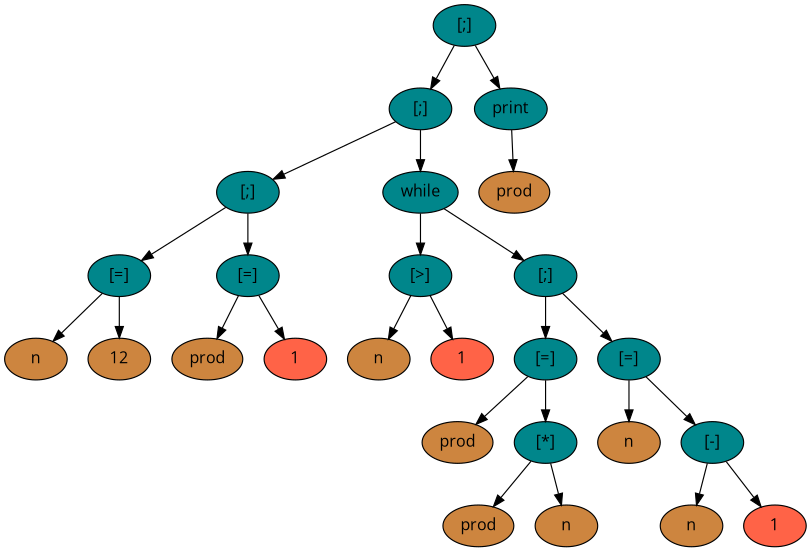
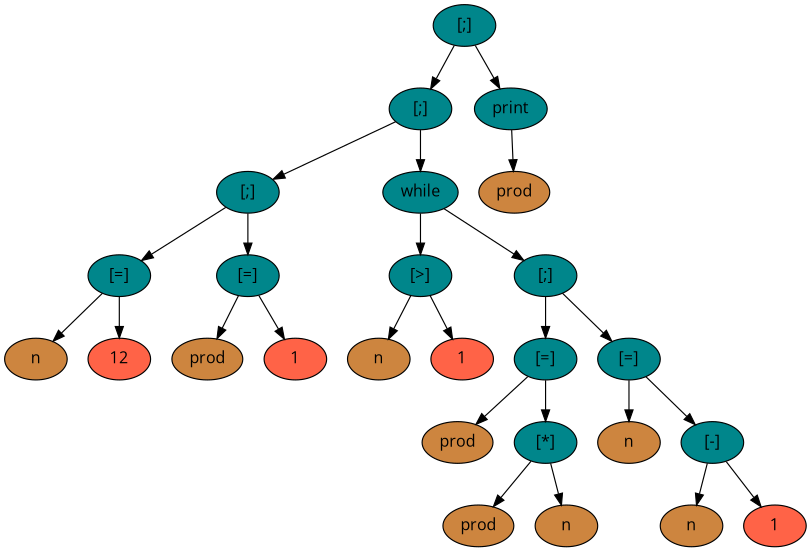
(119, 359) -> (119, 359)
